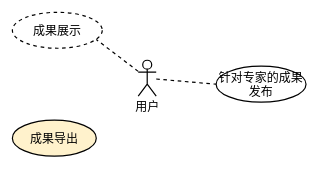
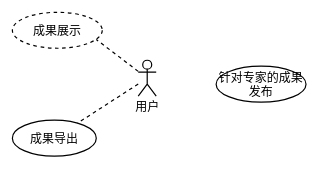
(186, 82) -> none
none -> (109, 103)
(54, 138) -> (54, 138)
